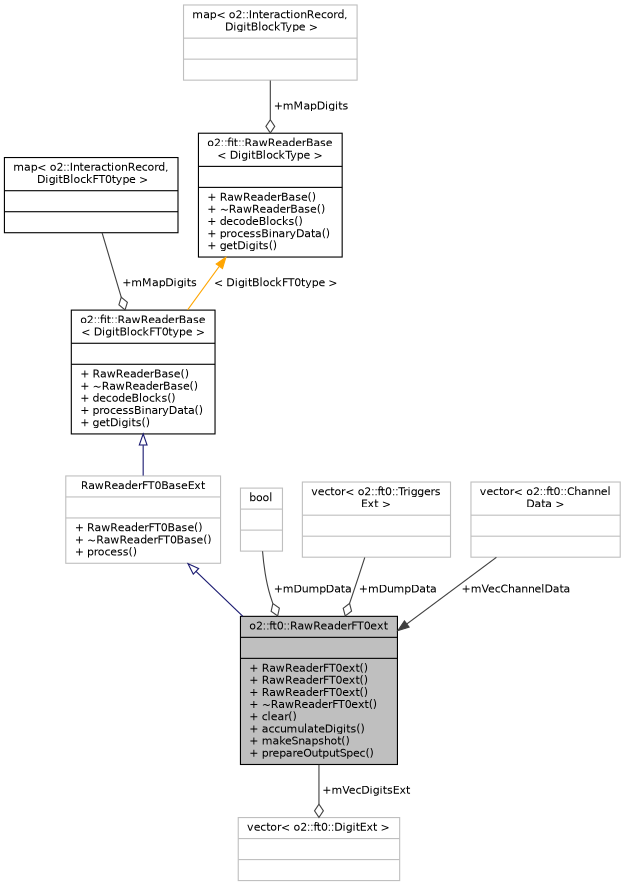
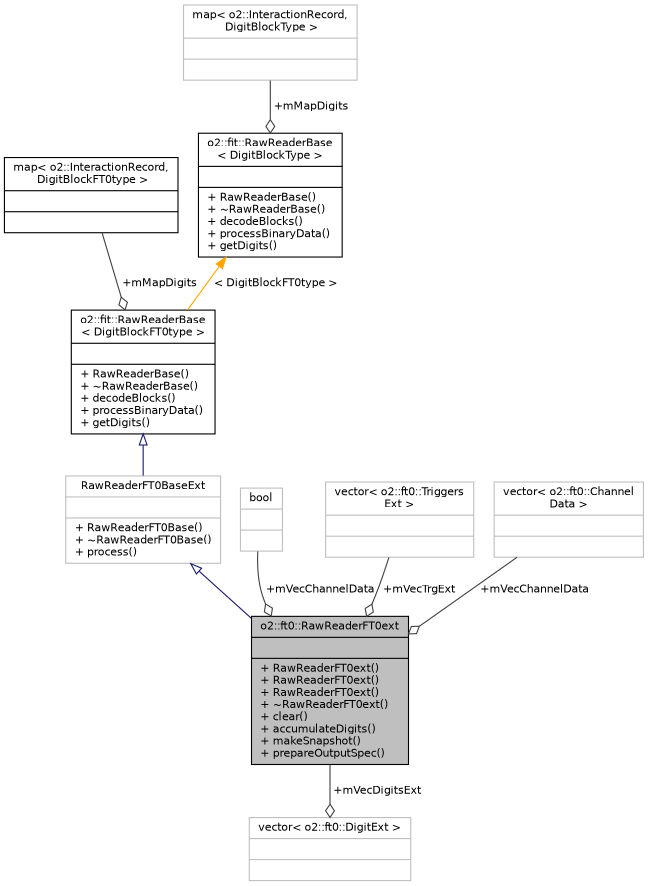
(311, 590) -> (319, 590)
(396, 590) -> (418, 590)
(452, 591) -> (468, 592)
